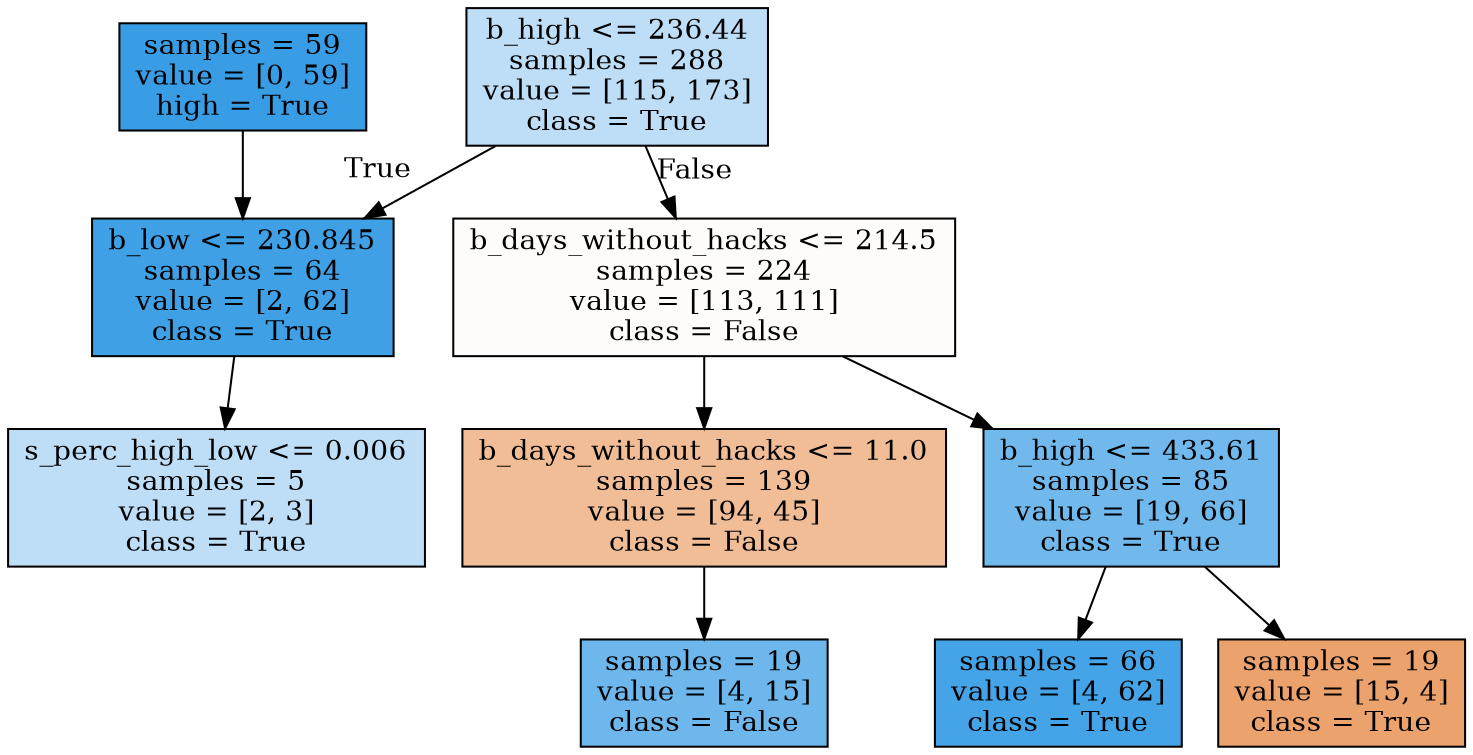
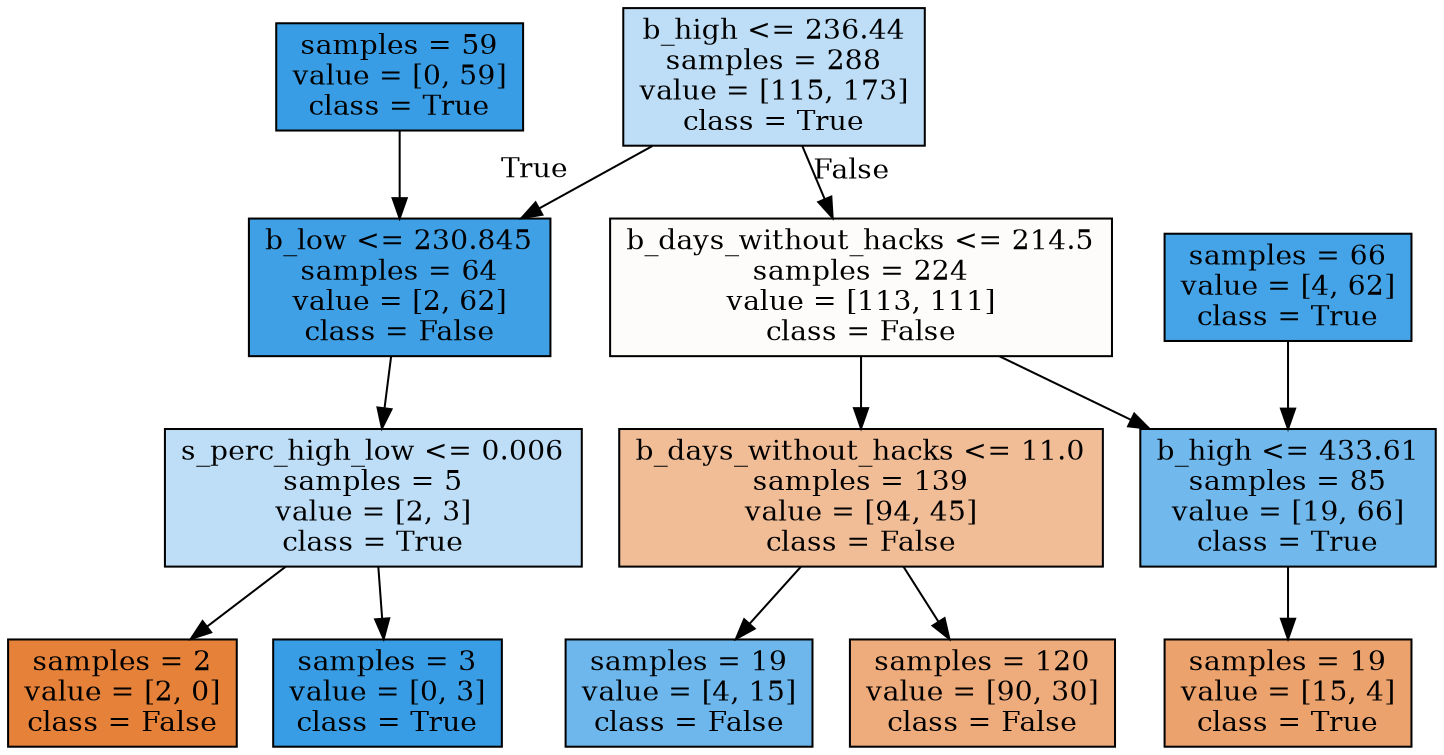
(243, 77) -> (400, 77)
(243, 287) -> (400, 287)
(1096, 593) -> (1288, 375)
none -> (122, 693)
none -> (388, 693)
none -> (982, 693)
